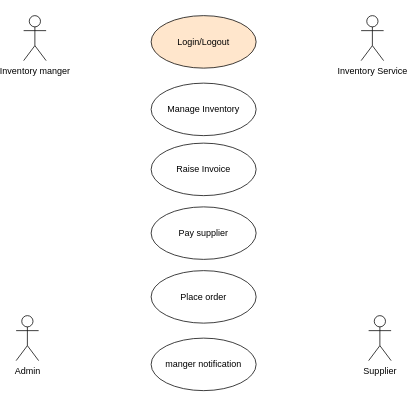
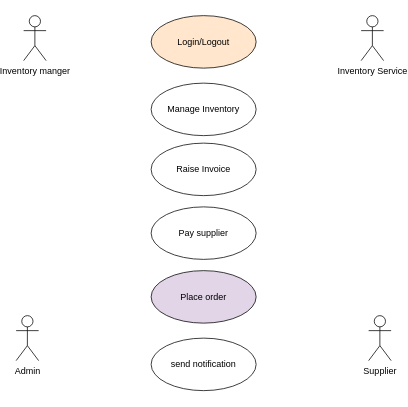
(204, 297) -> (204, 297)
(204, 364) -> (204, 364)
